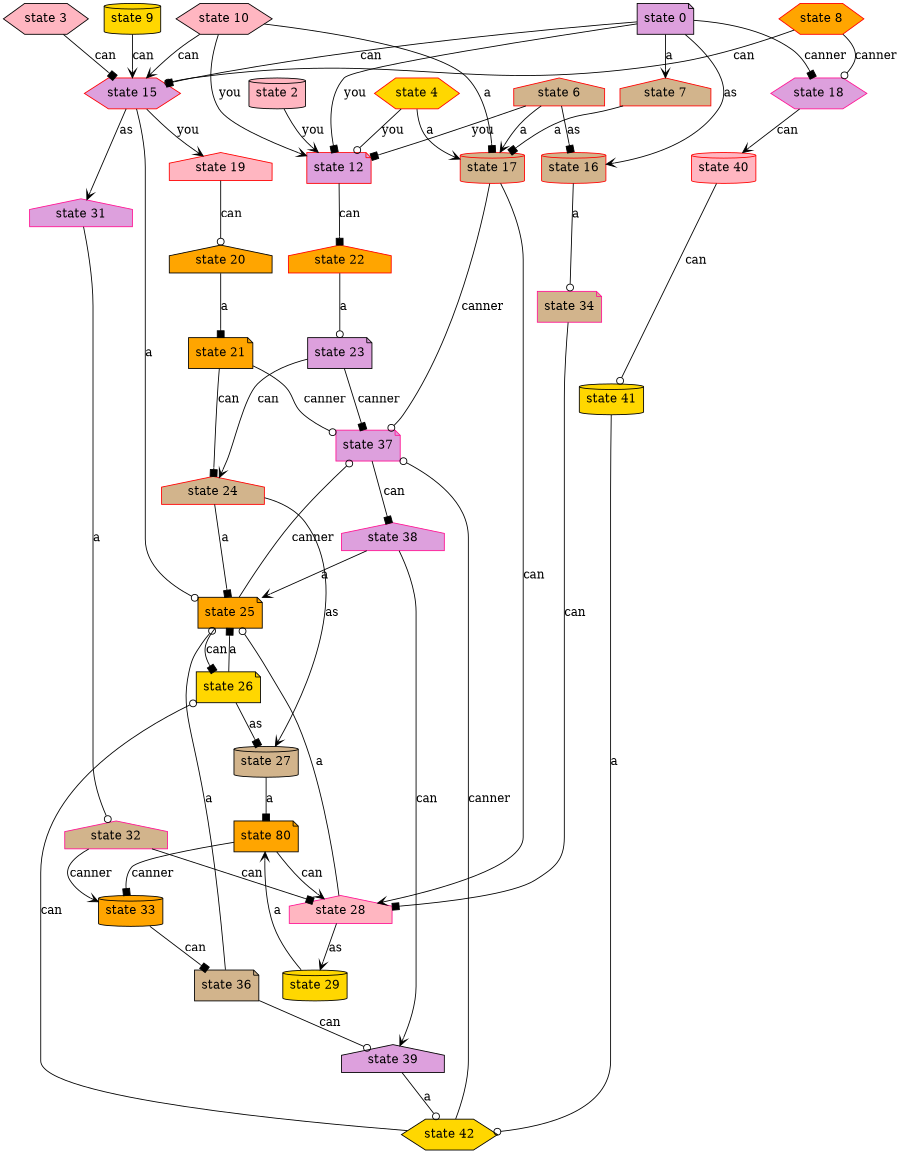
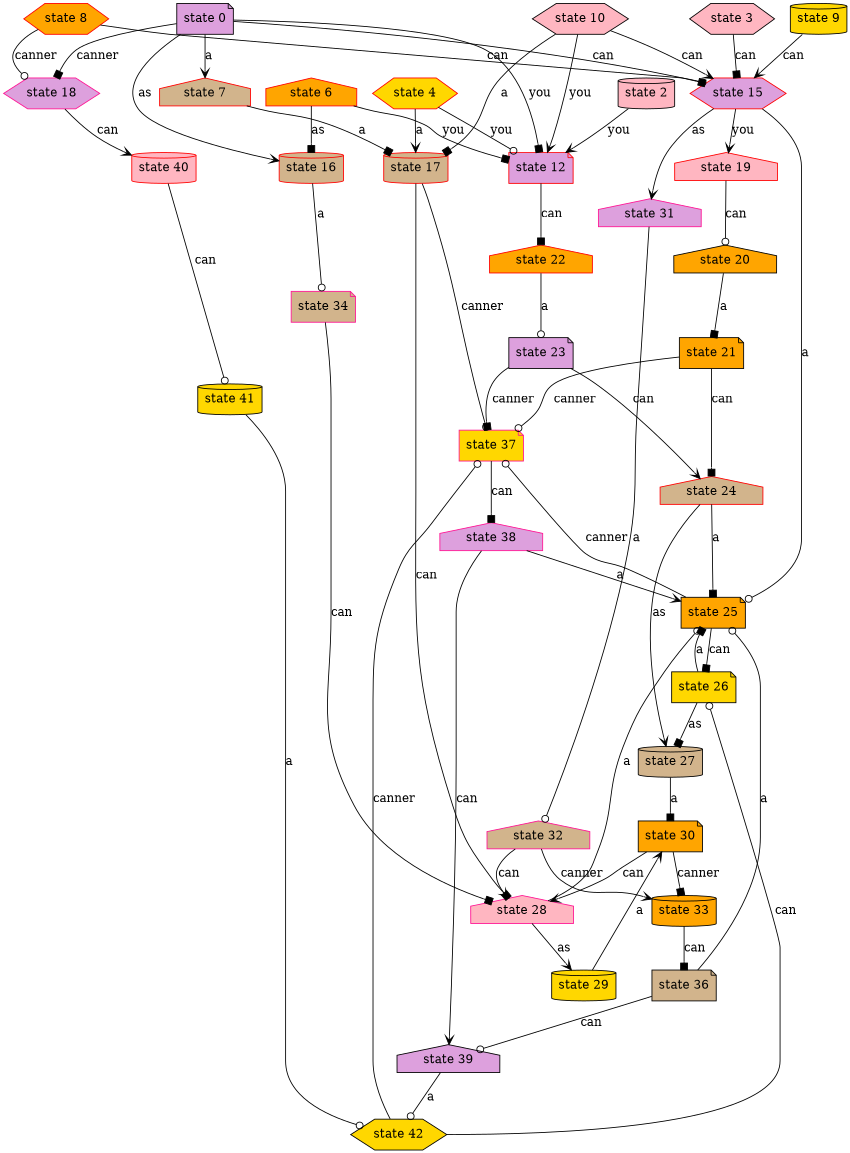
(559, 93) -> (311, 93)
(521, 123) -> none
(368, 446) -> (491, 446)
(266, 836) -> (670, 836)
